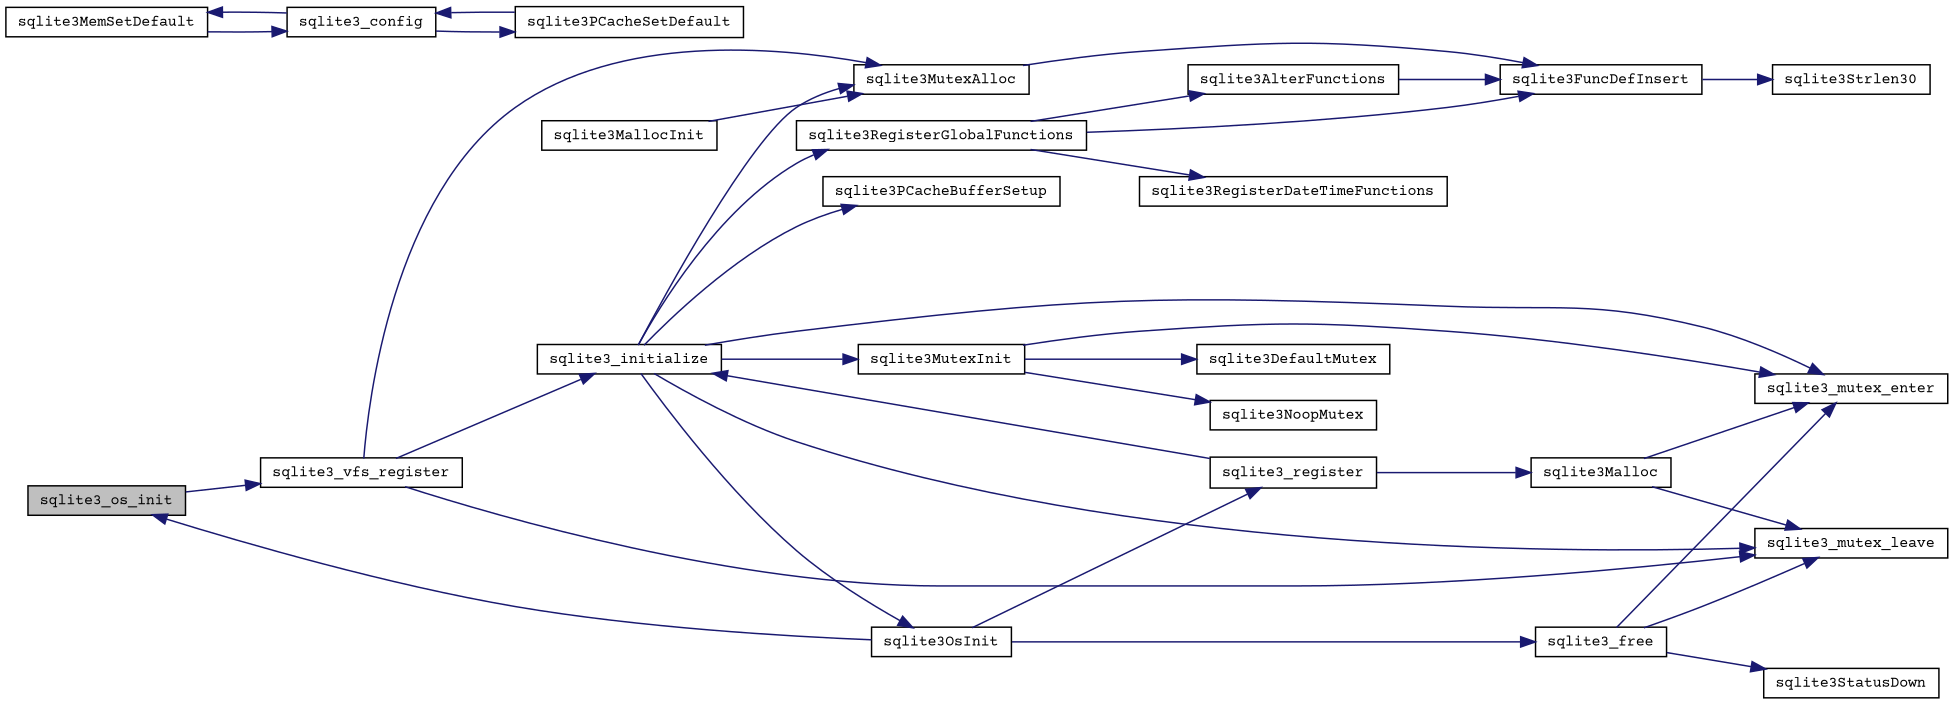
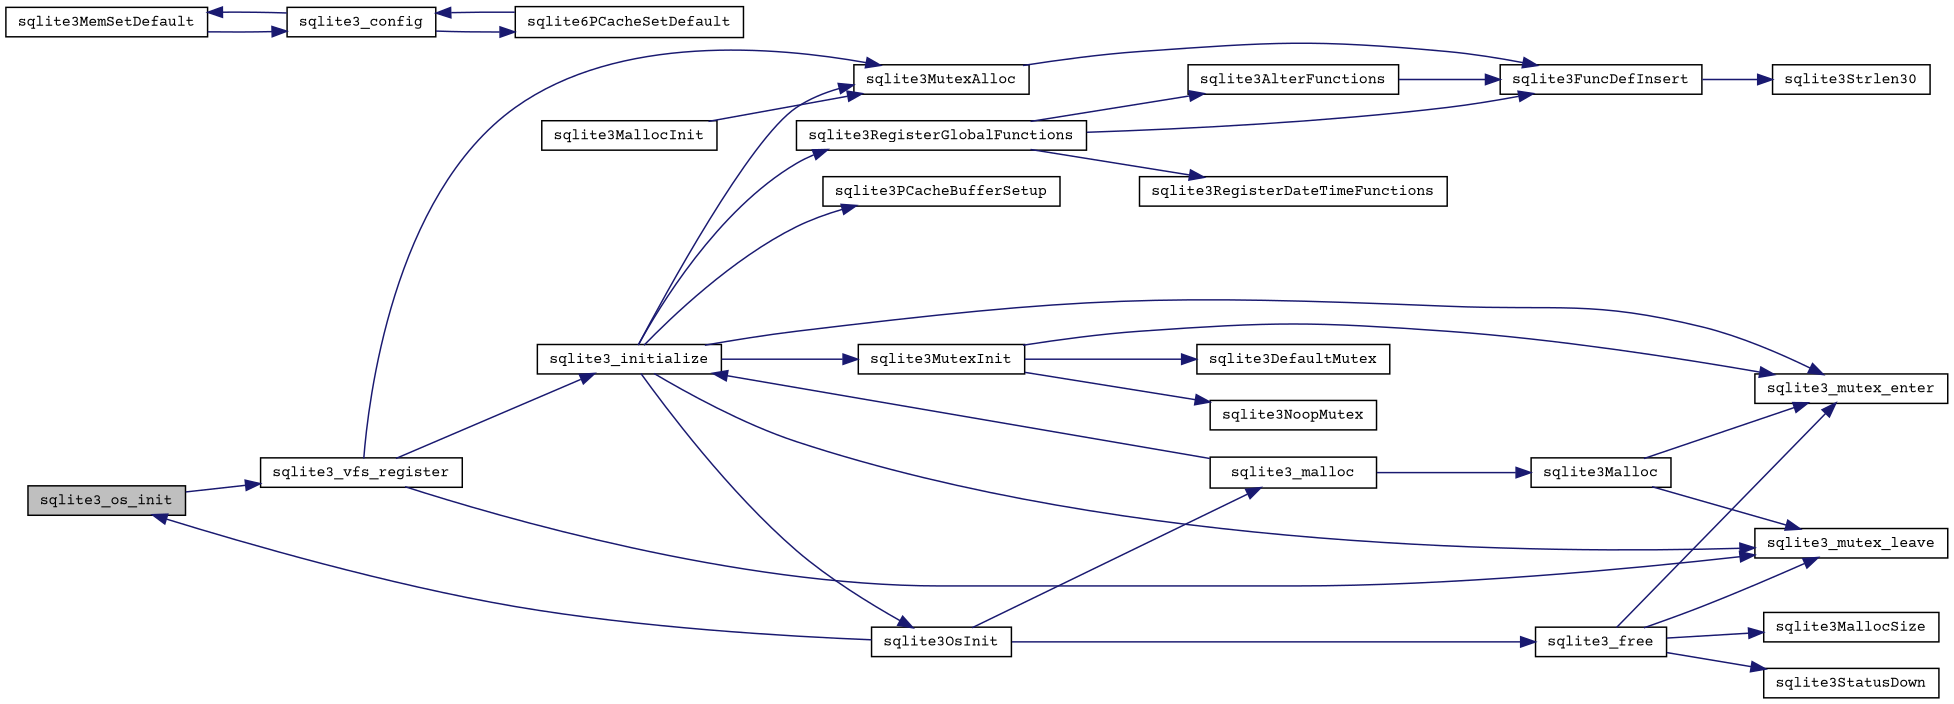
(629, 22) -> (629, 22)
(1293, 473) -> (1293, 473)
none -> (1851, 627)
